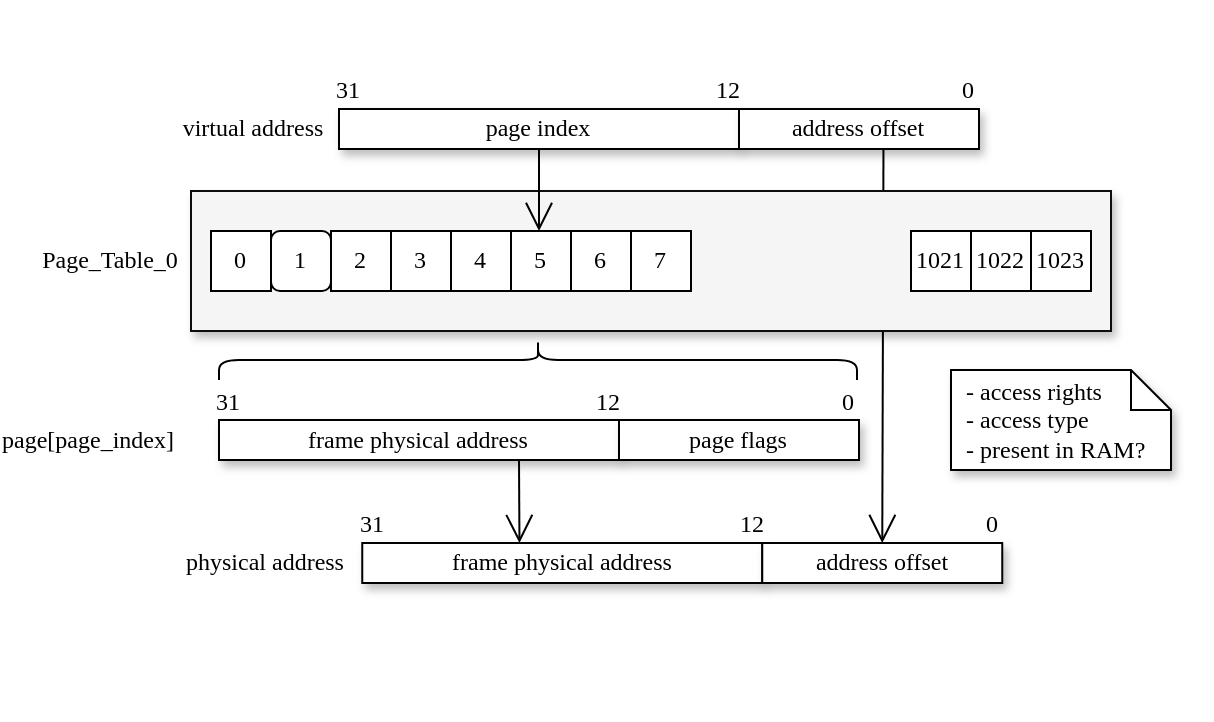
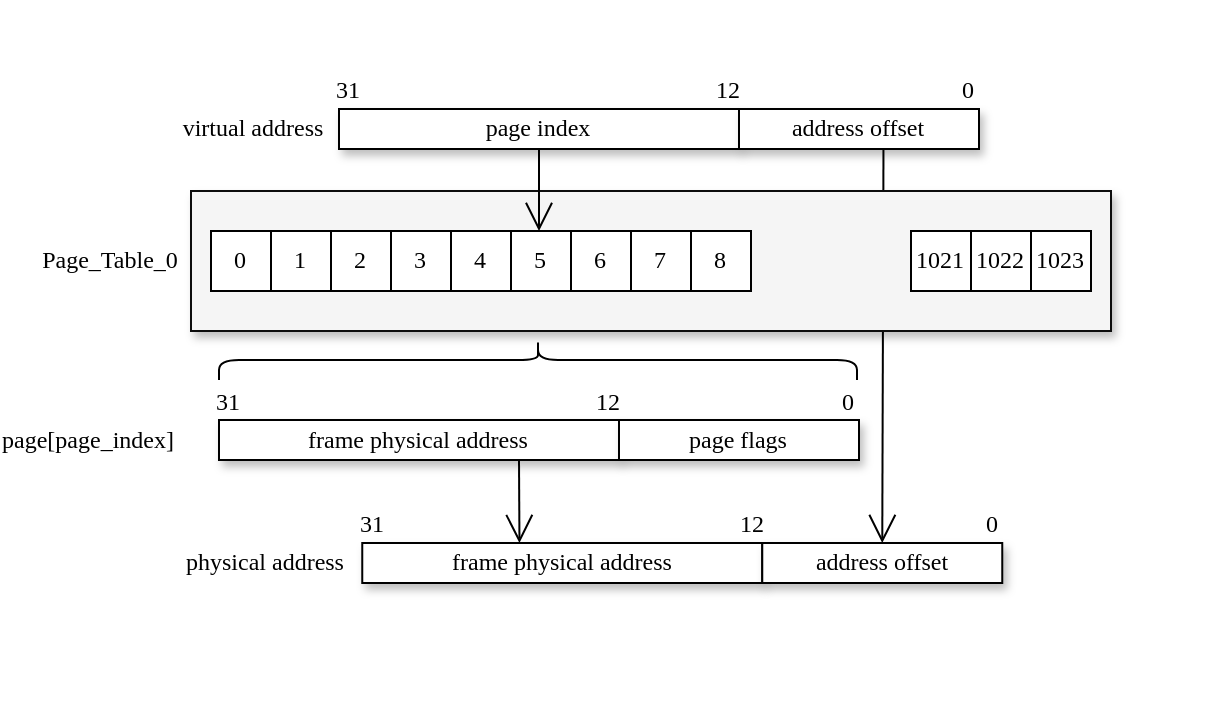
(301, 261) -> (301, 261)
none -> (721, 261)
(1061, 420) -> none
